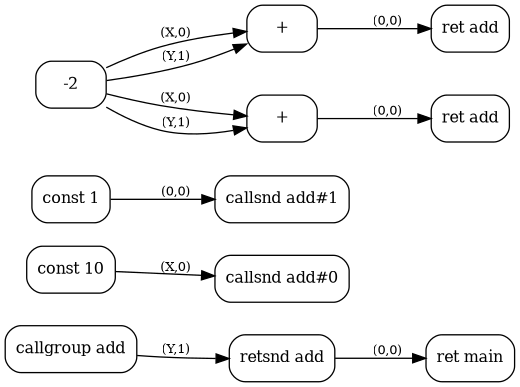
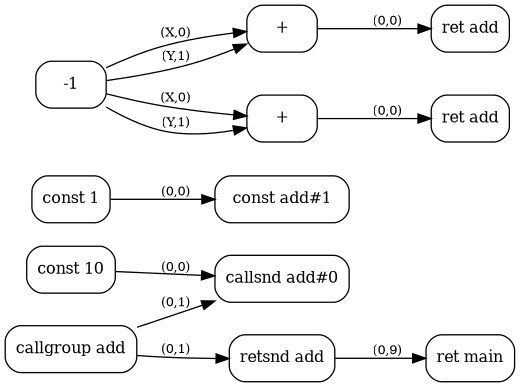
(71, 85) -> (71, 85)
(282, 199) -> (282, 199)
(176, 268) -> (176, 268)
none -> (170, 316)
(176, 350) -> (176, 350)
(388, 351) -> (388, 351)
